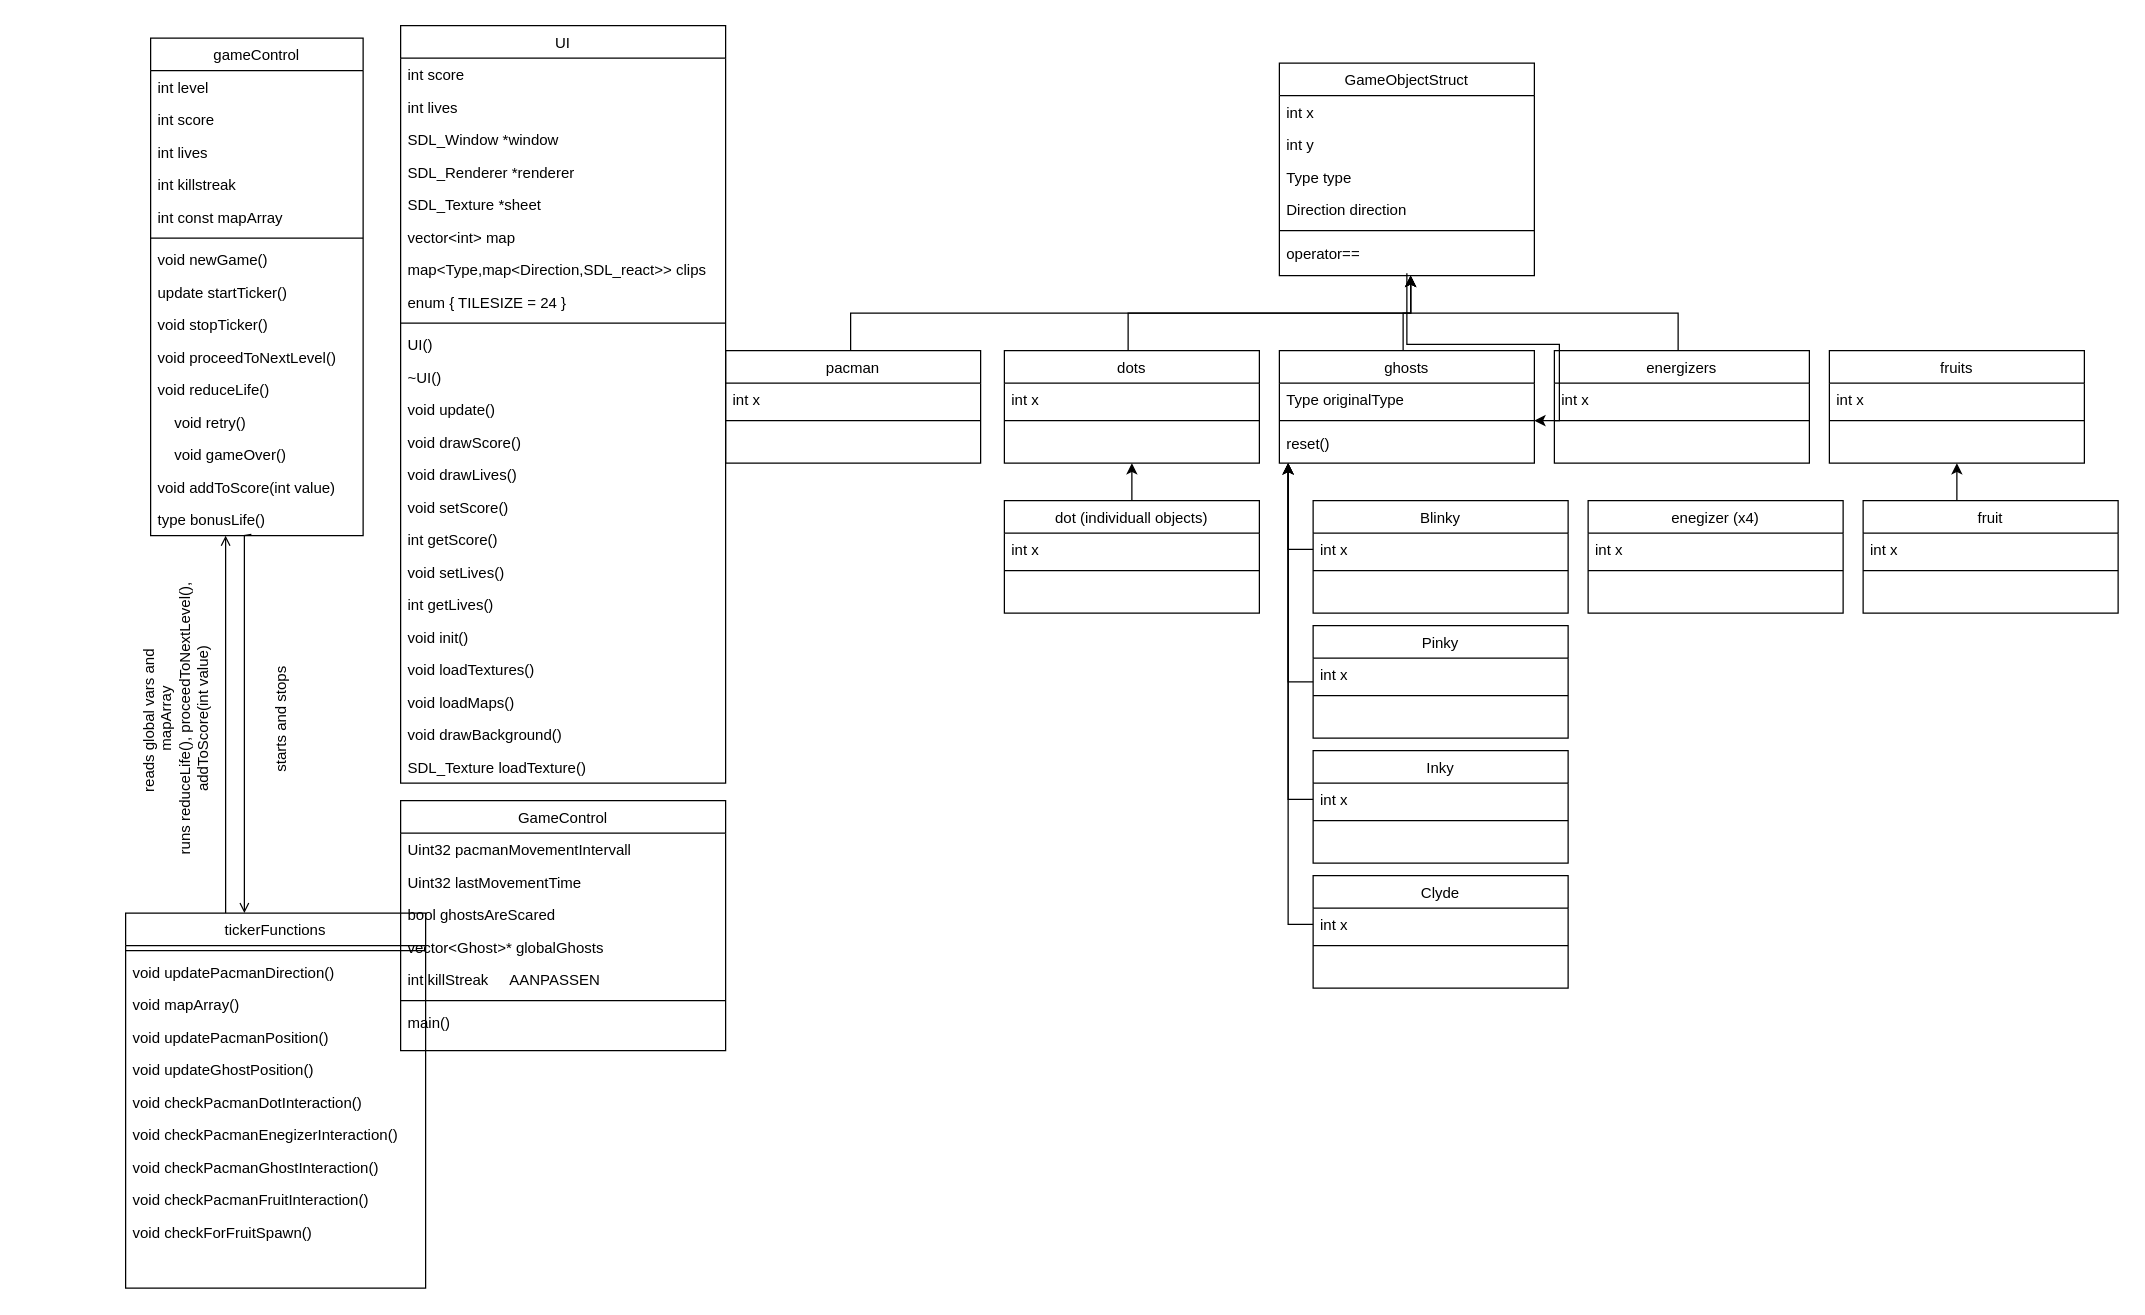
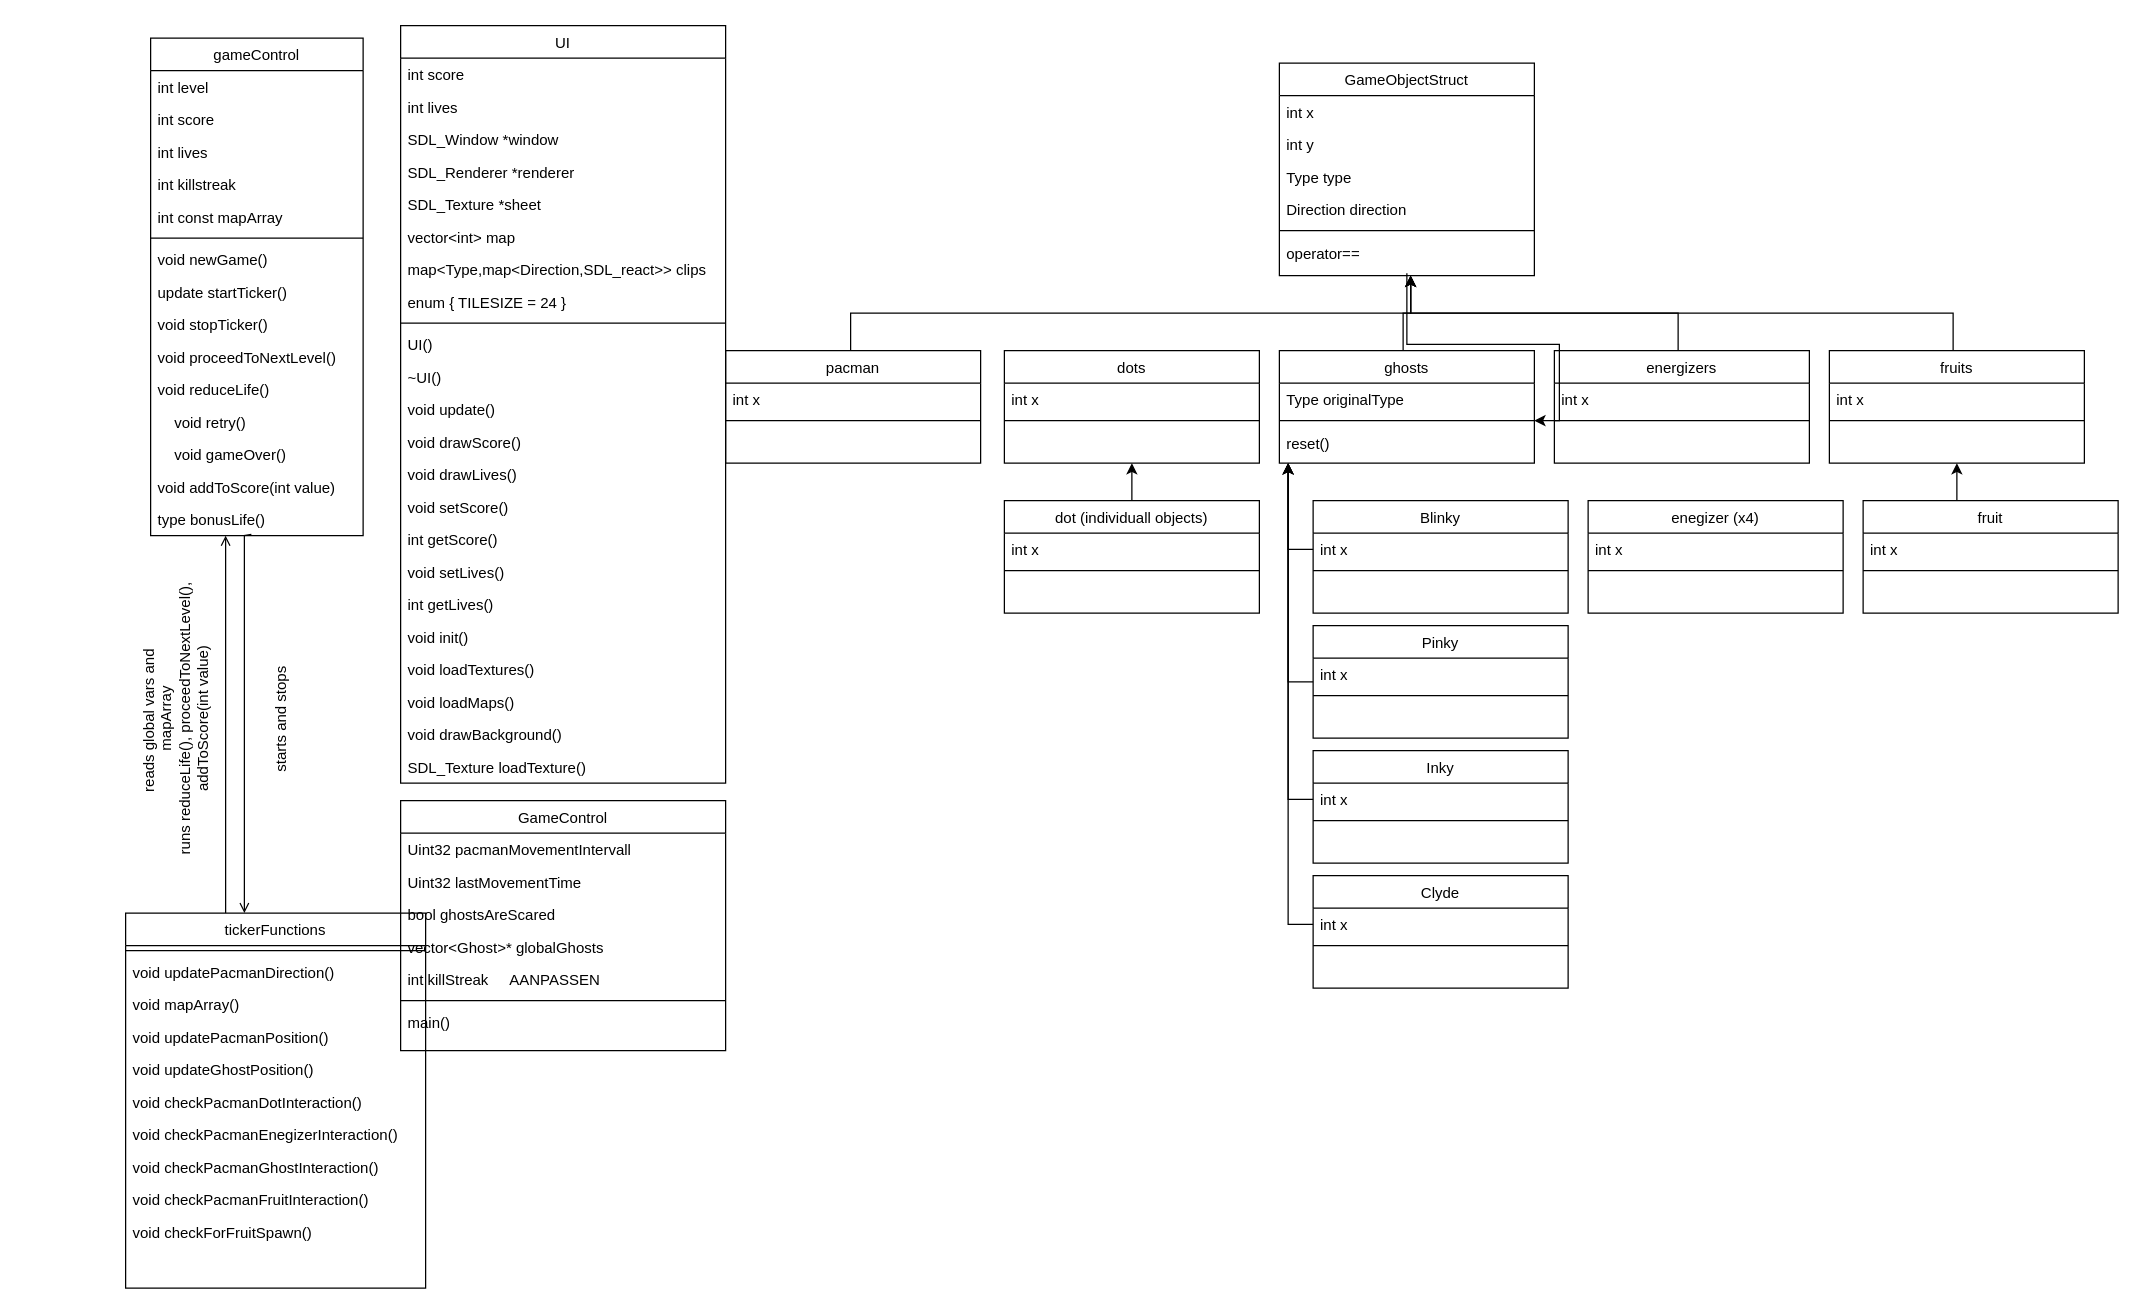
none -> (1835, 313)
(1128, 333) -> none
